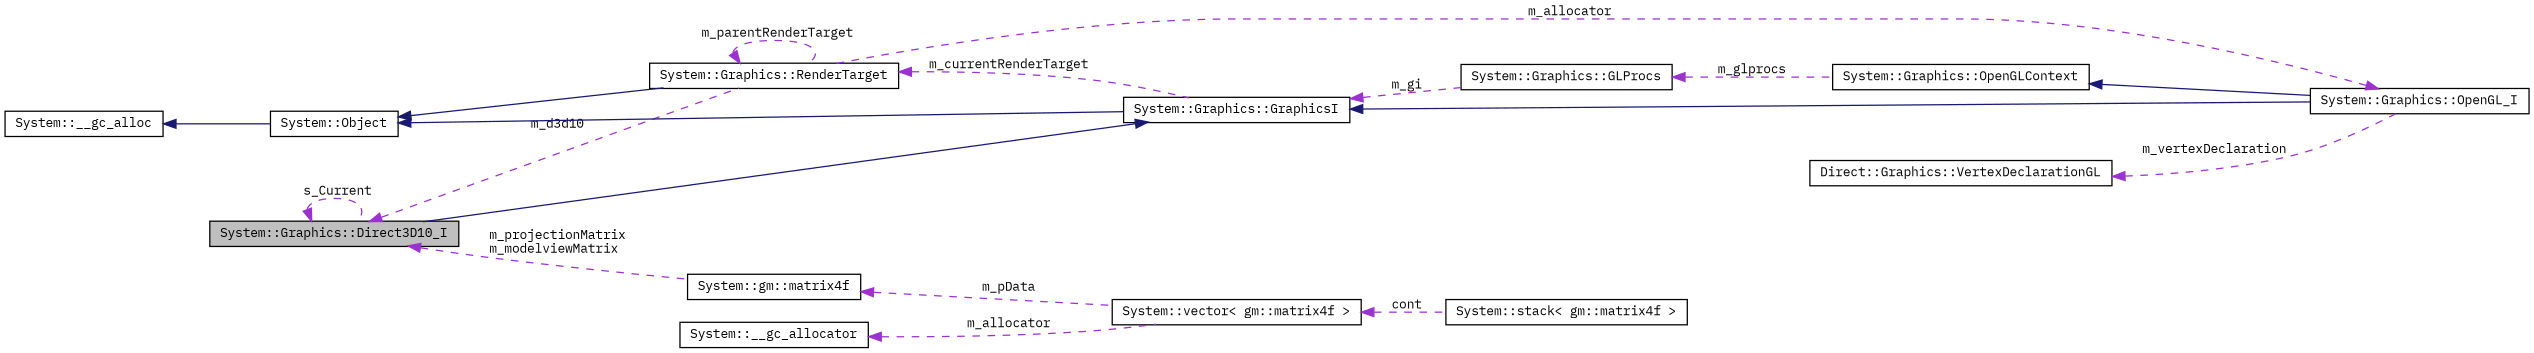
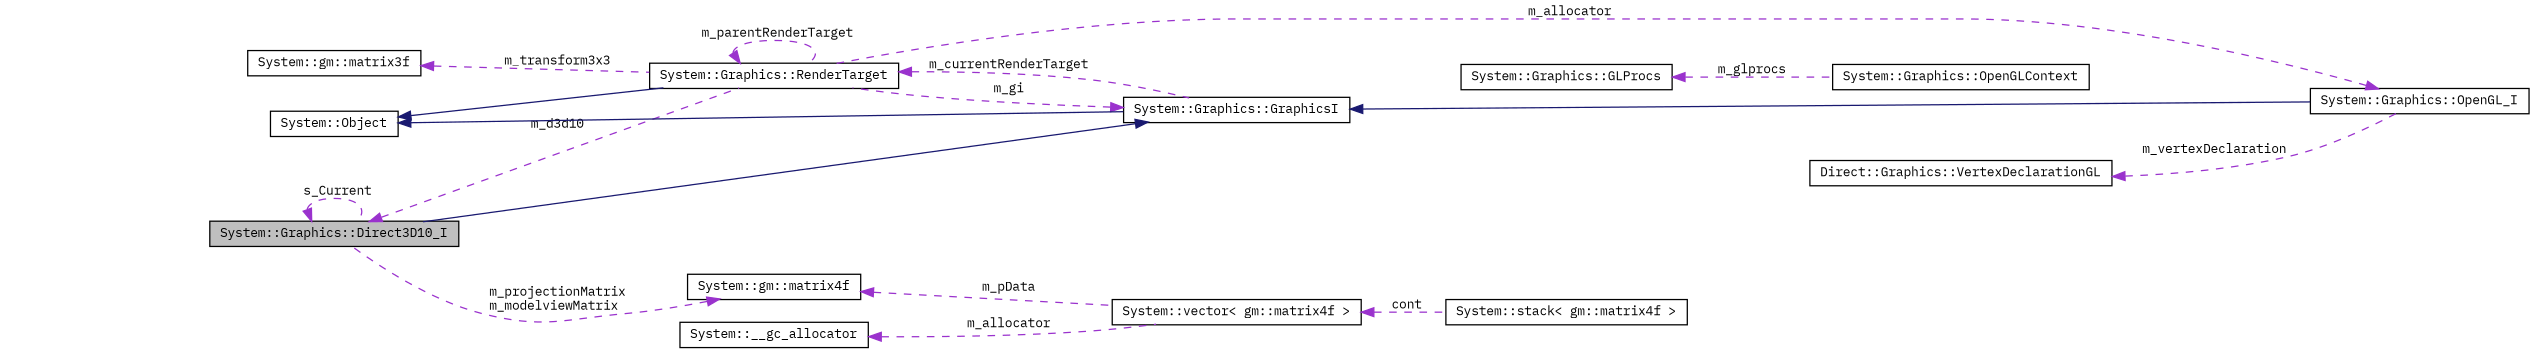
none -> (334, 63)
(2206, 90) -> none
(1412, 92) -> (981, 101)
(84, 124) -> none
(554, 265) -> (521, 321)
